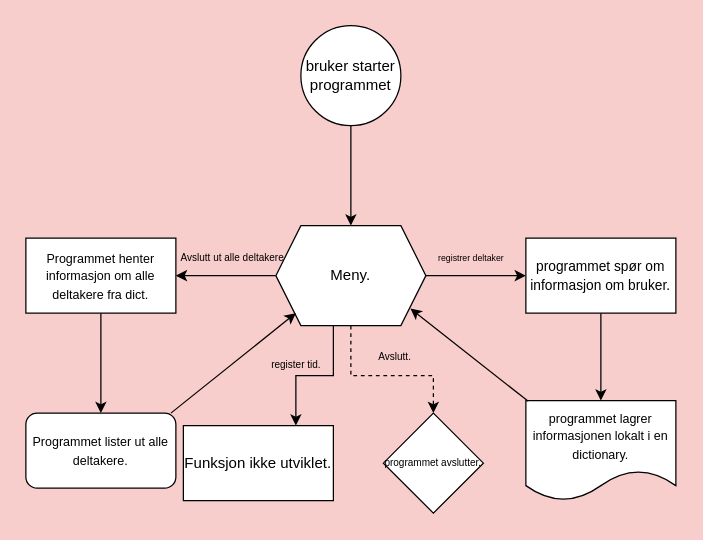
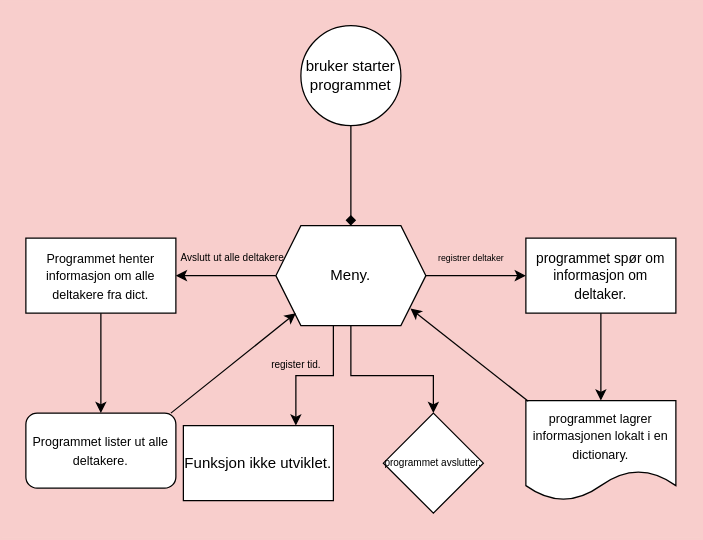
(351, 216) -> (351, 215)
(601, 276) -> (601, 276)
(394, 357) -> none
(381, 376) -> (381, 376)
